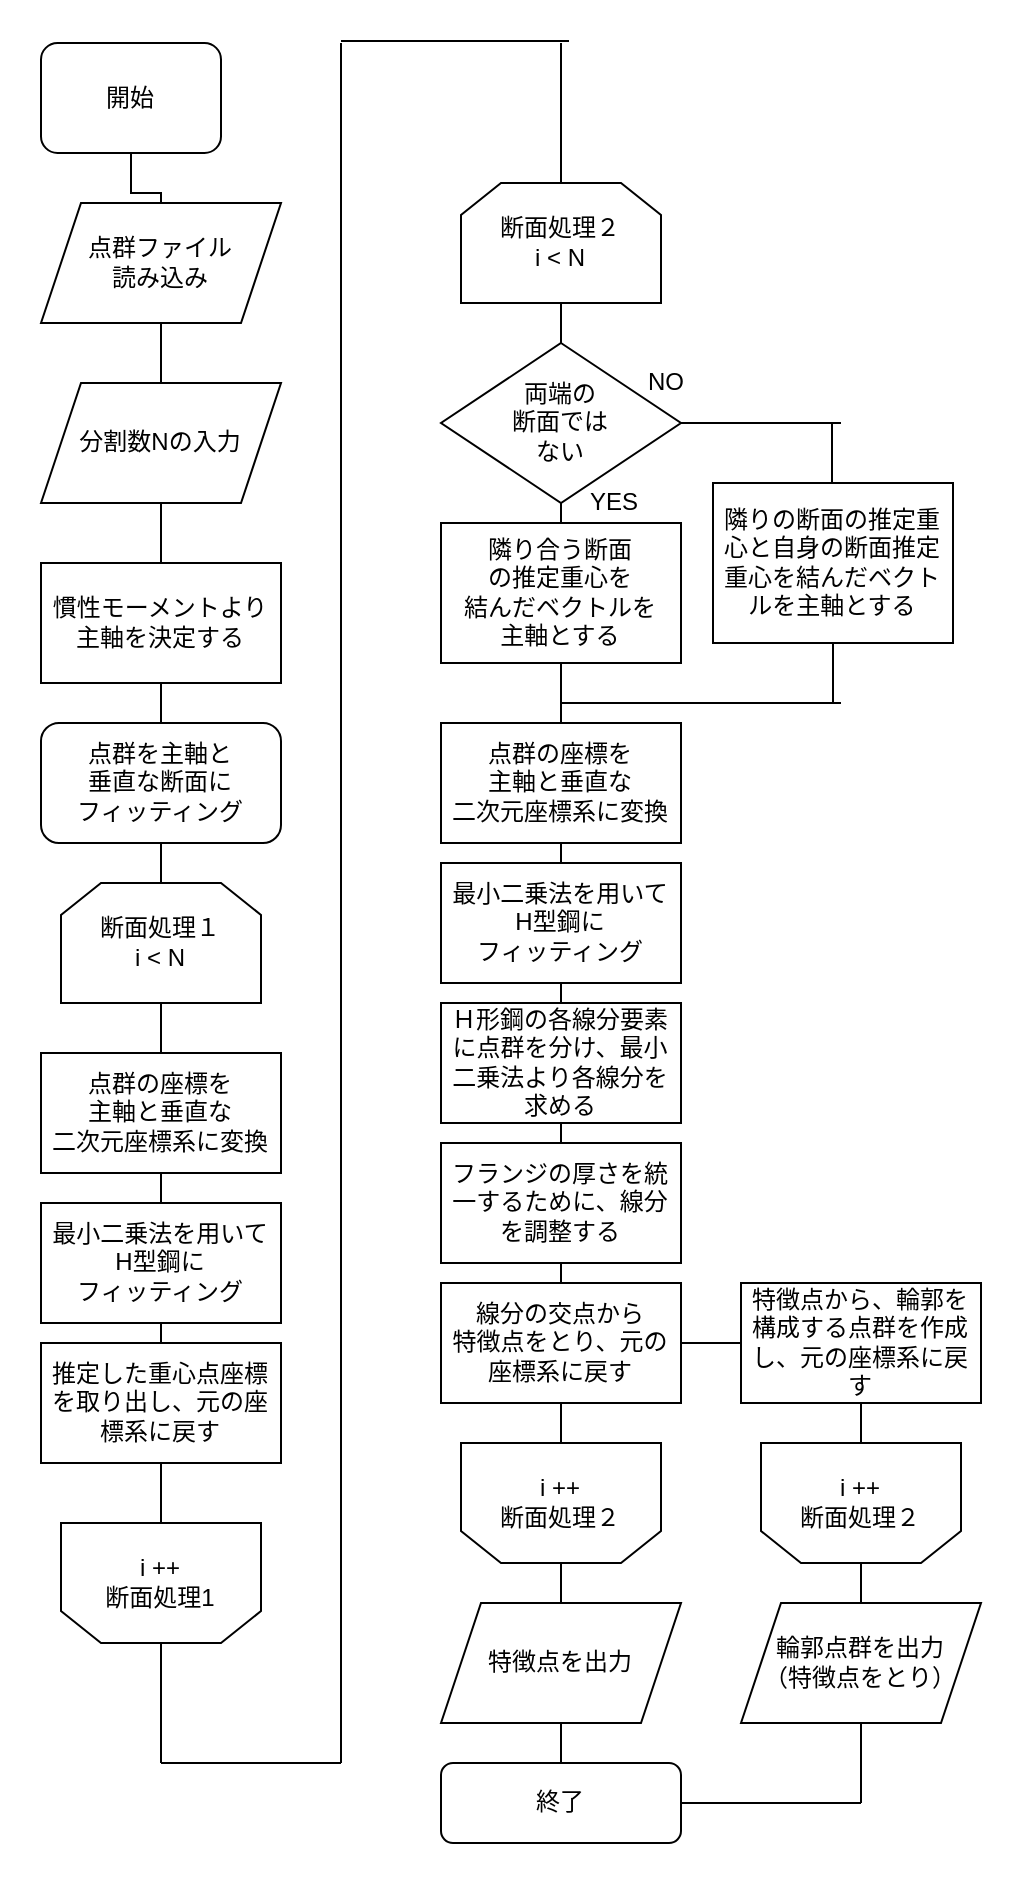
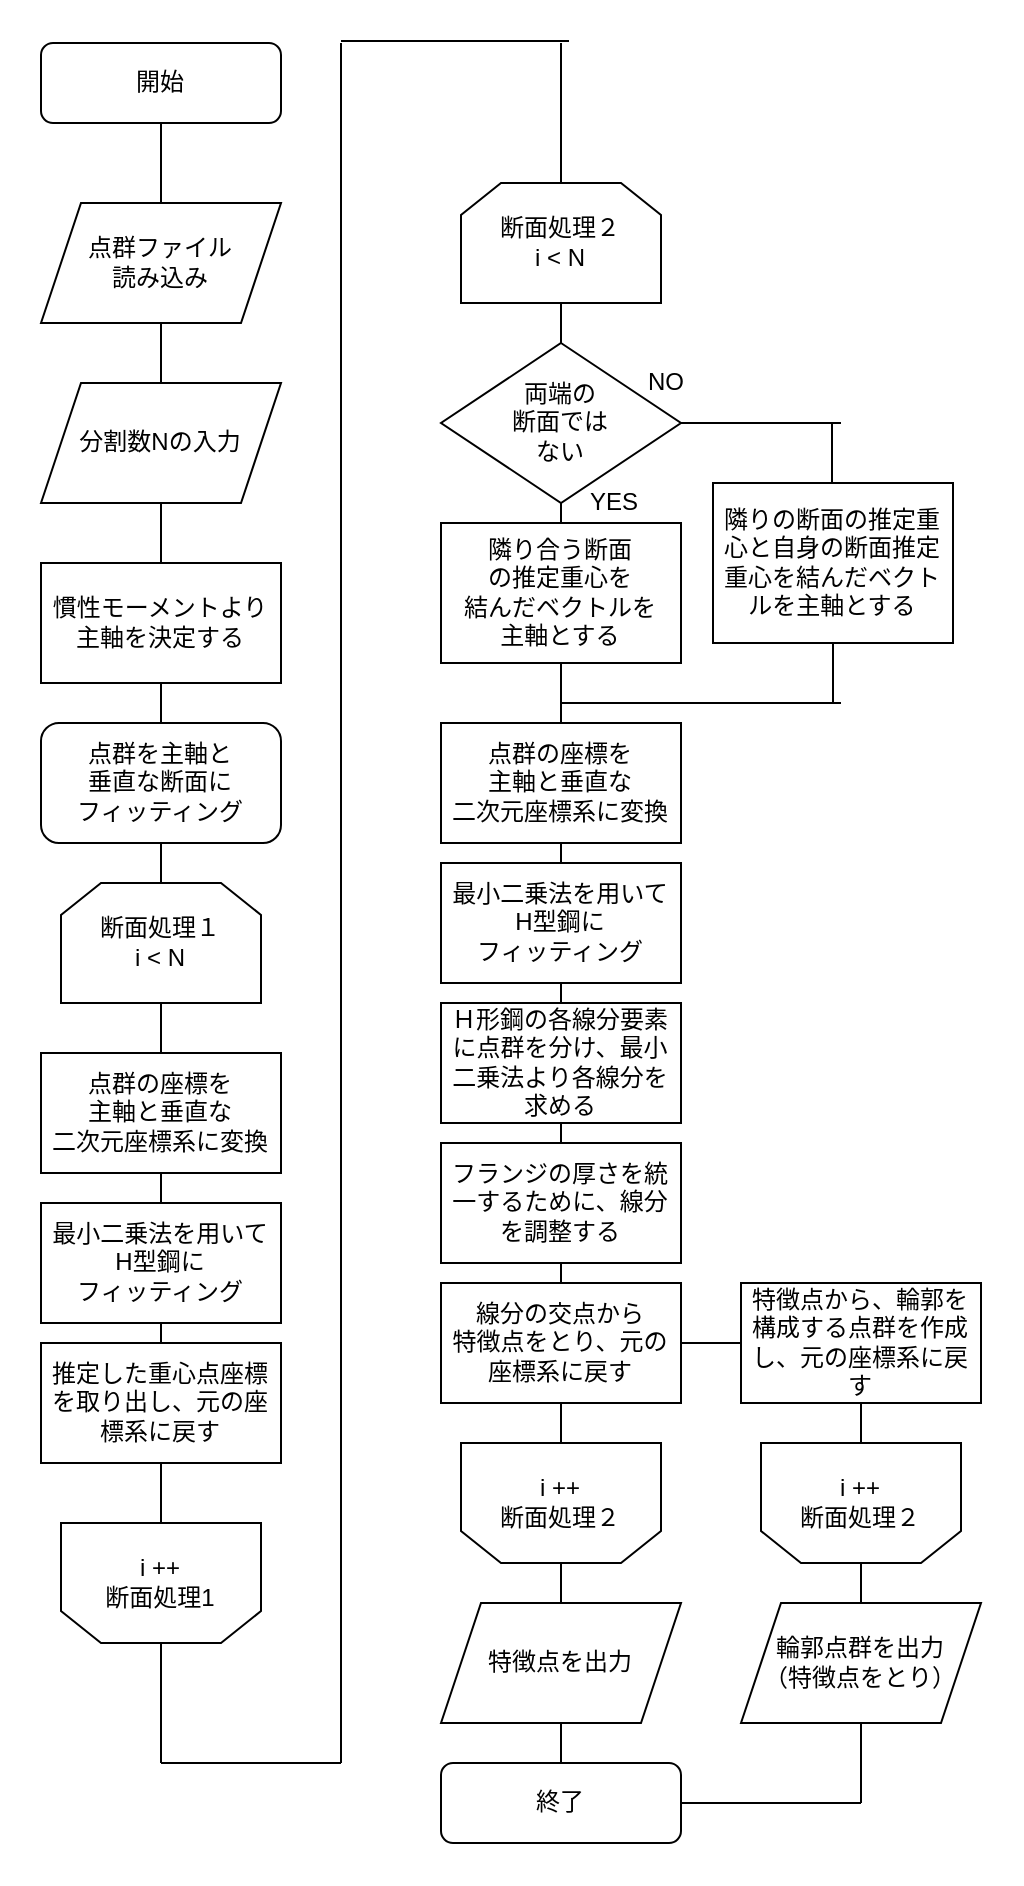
(131, 98) -> (161, 83)
